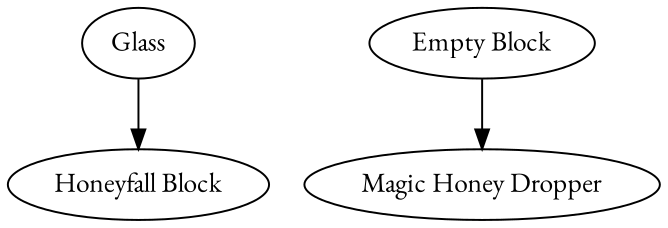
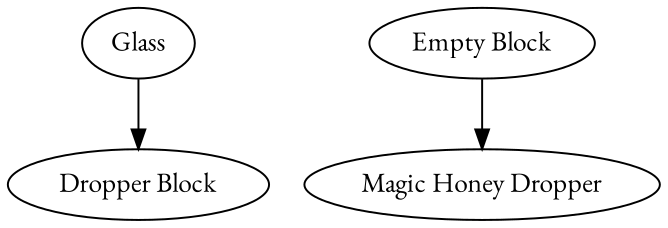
(138, 185) -> (138, 185)
